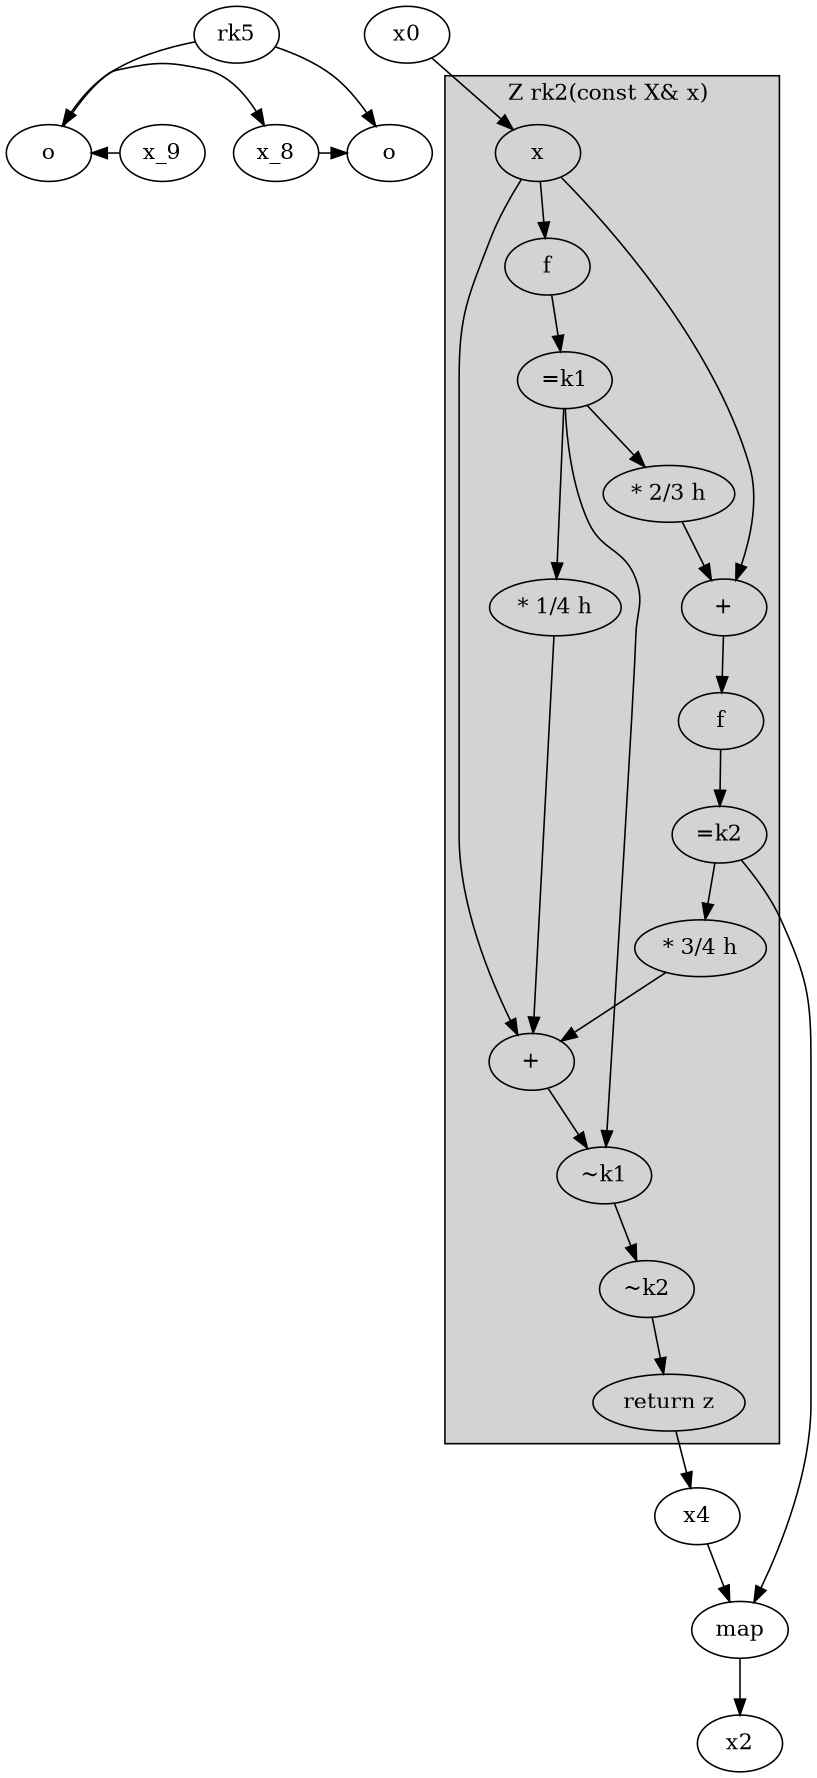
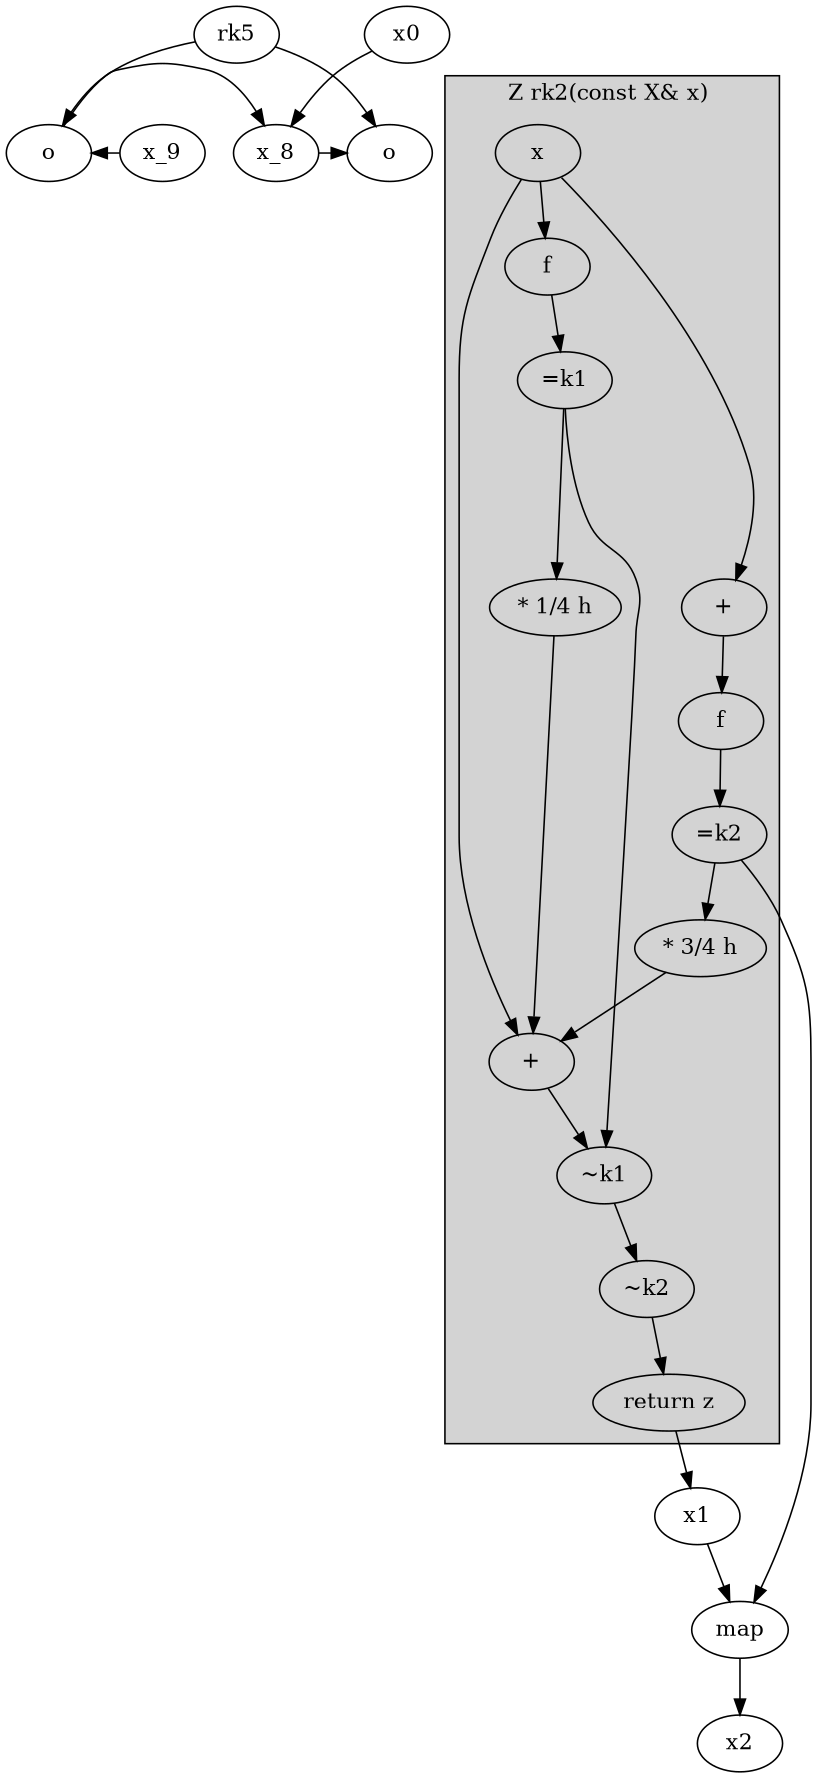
(466, 88) -> (325, 83)
(669, 494) -> none
(697, 1516) -> (697, 1516)
